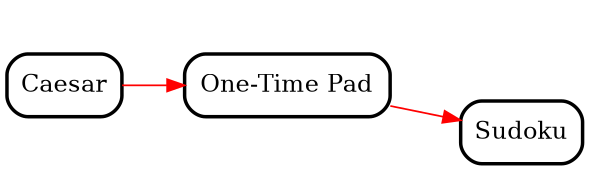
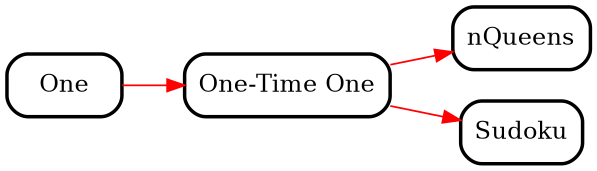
none -> (522, 38)
(64, 85) -> (64, 85)
(287, 85) -> (287, 85)
